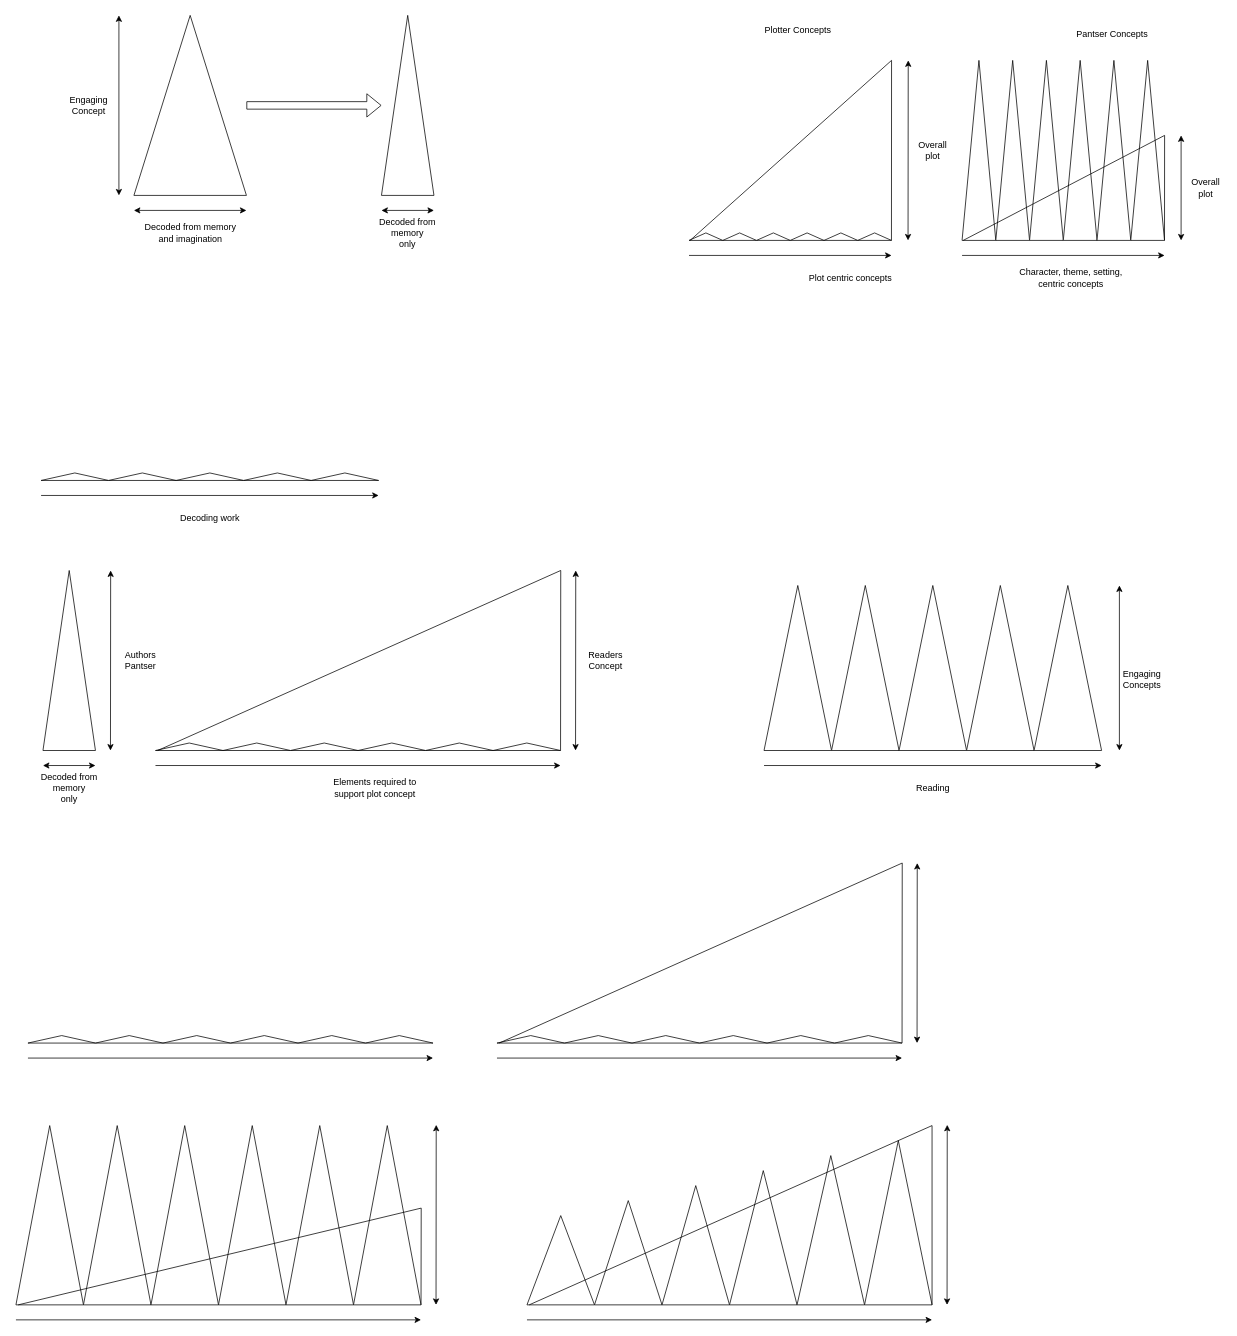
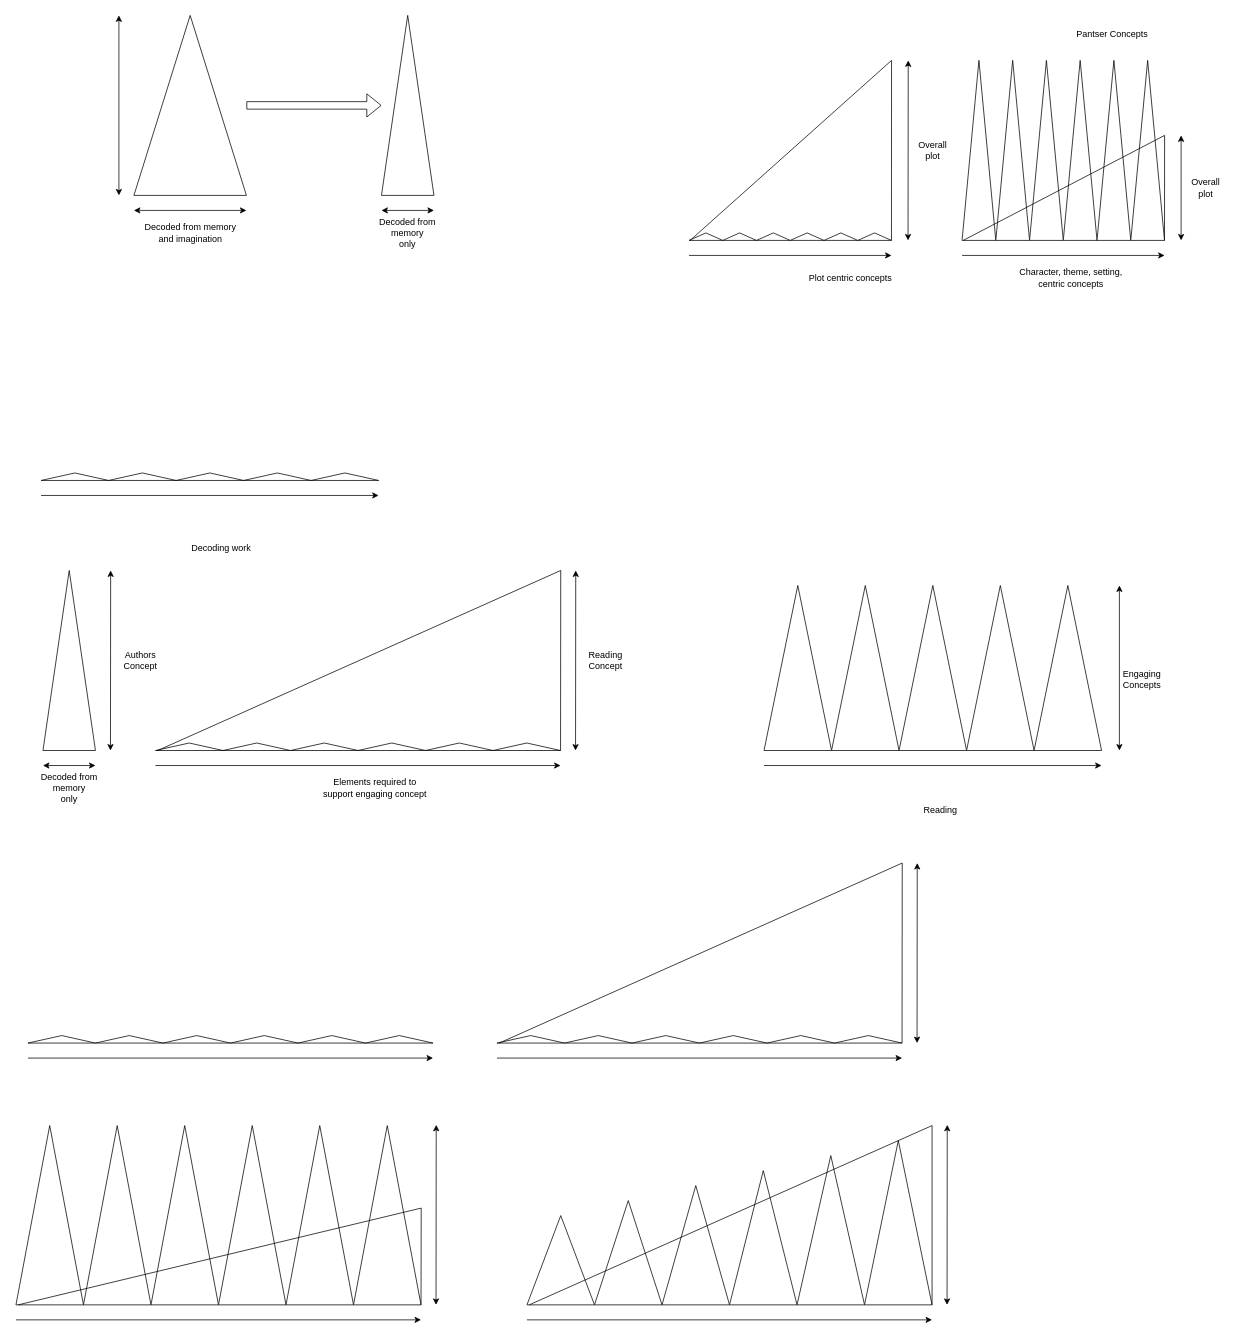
(798, 30) -> none
(89, 105) -> none
(210, 518) -> (221, 548)
(141, 660) -> (141, 660)
(606, 660) -> (606, 660)
(375, 788) -> (375, 788)
(933, 788) -> (940, 810)
